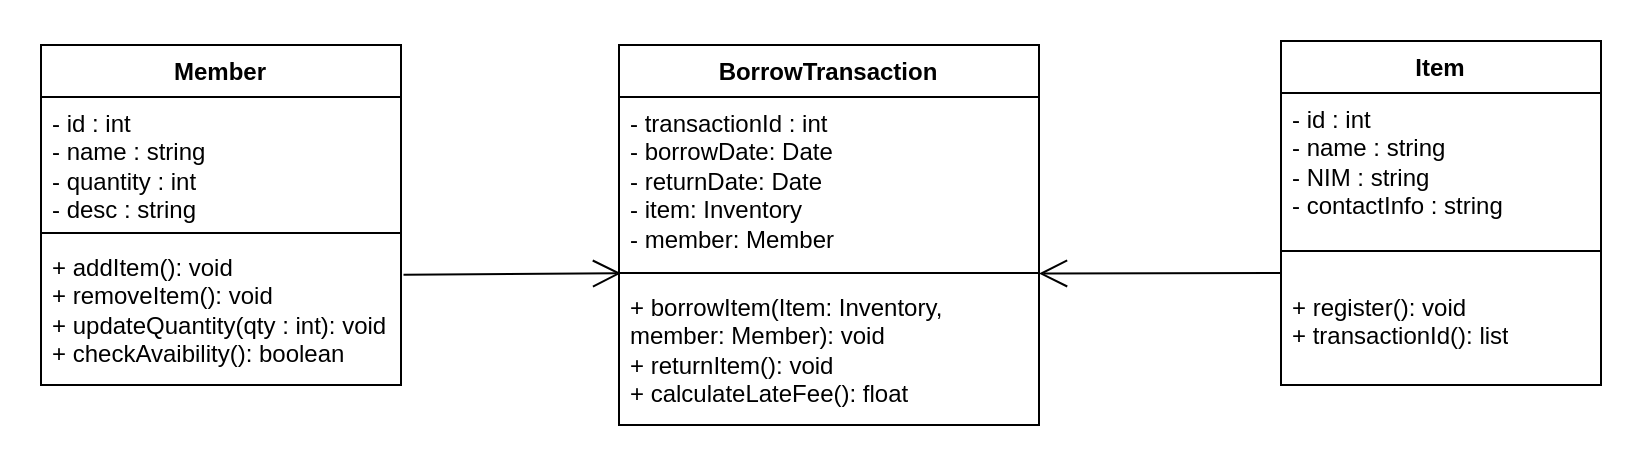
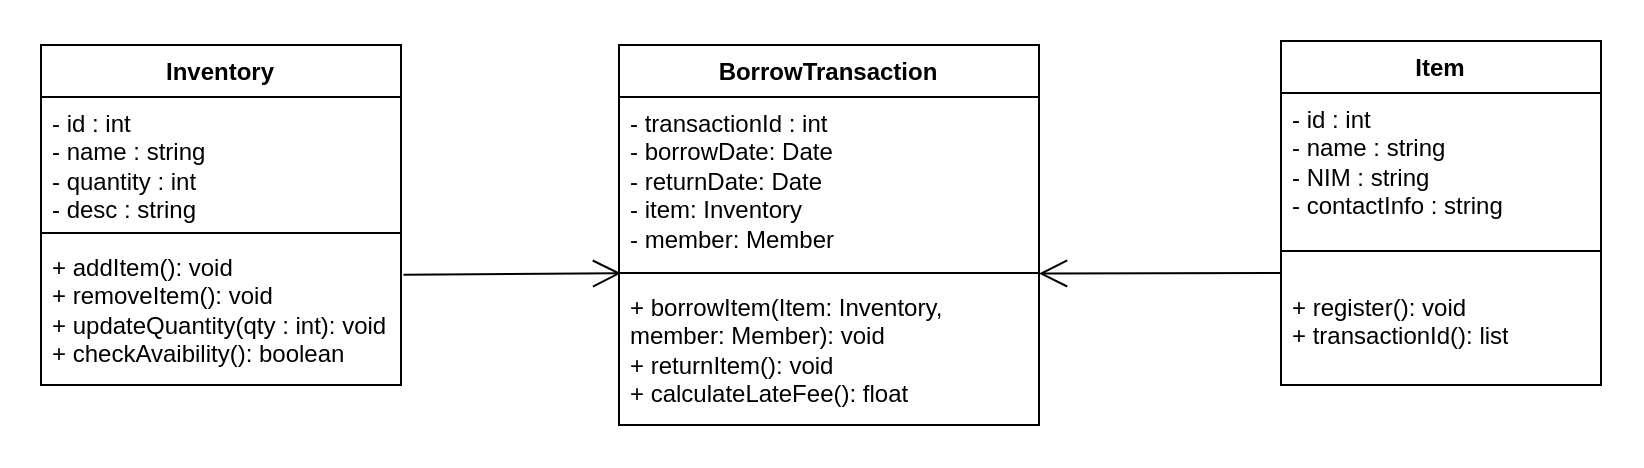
(221, 73) -> (221, 73)
